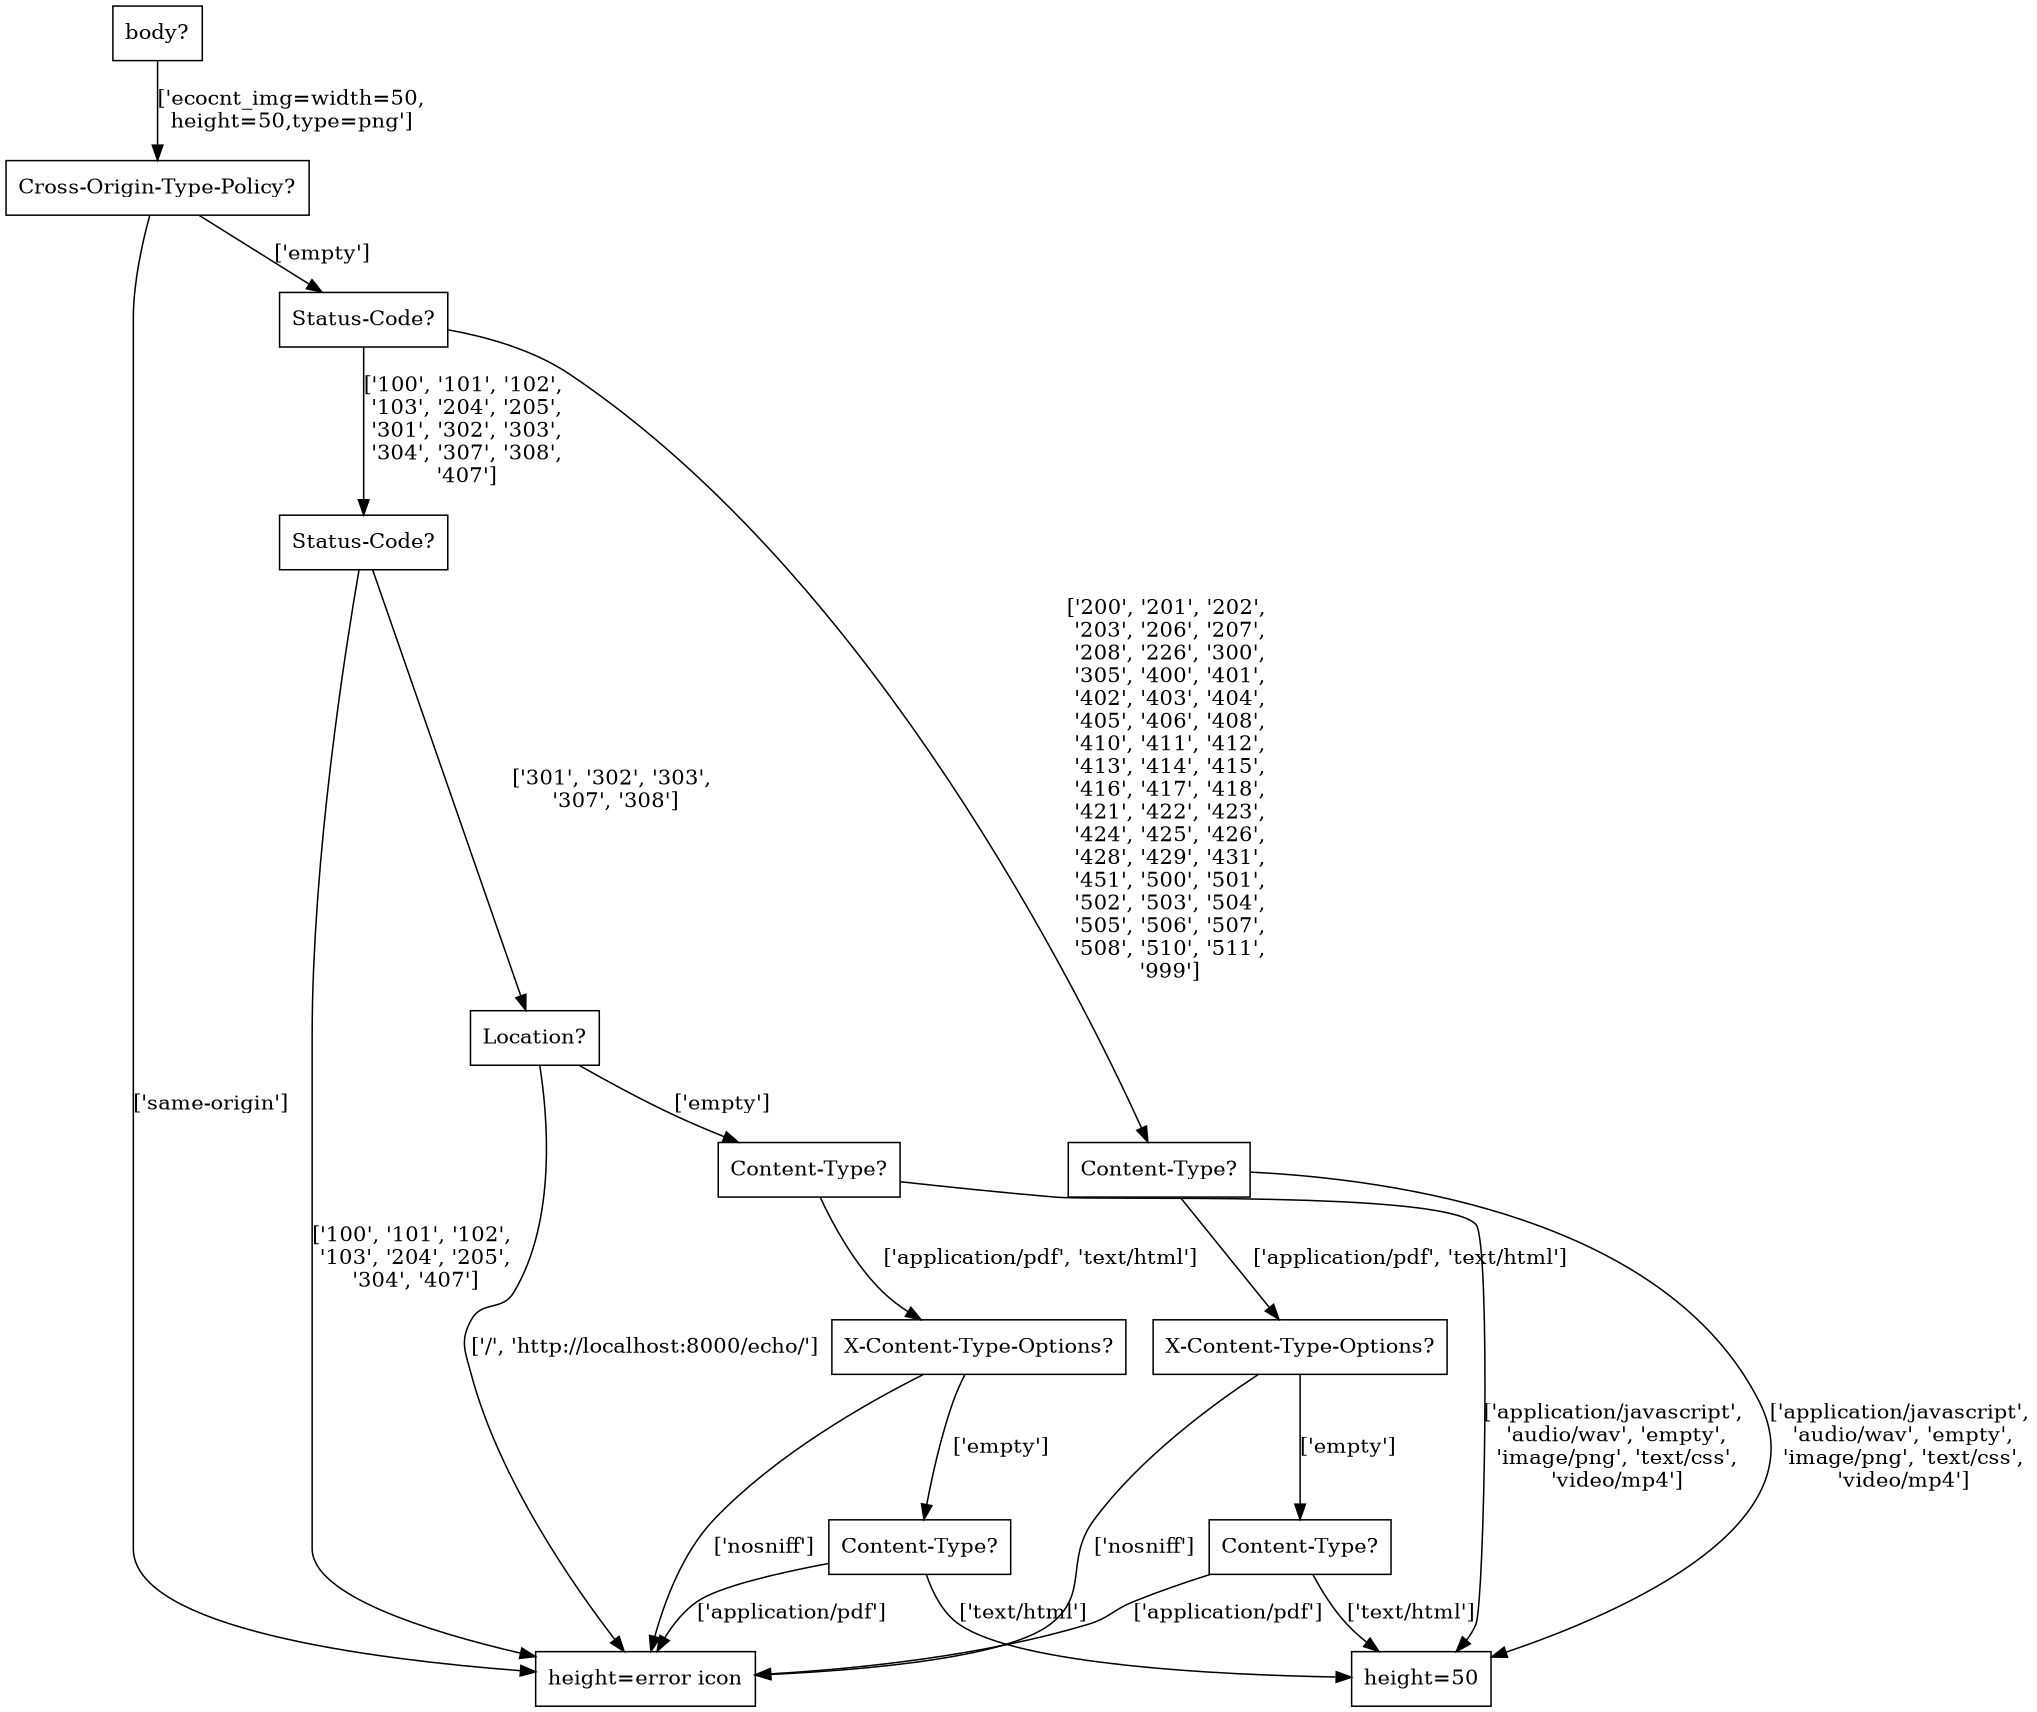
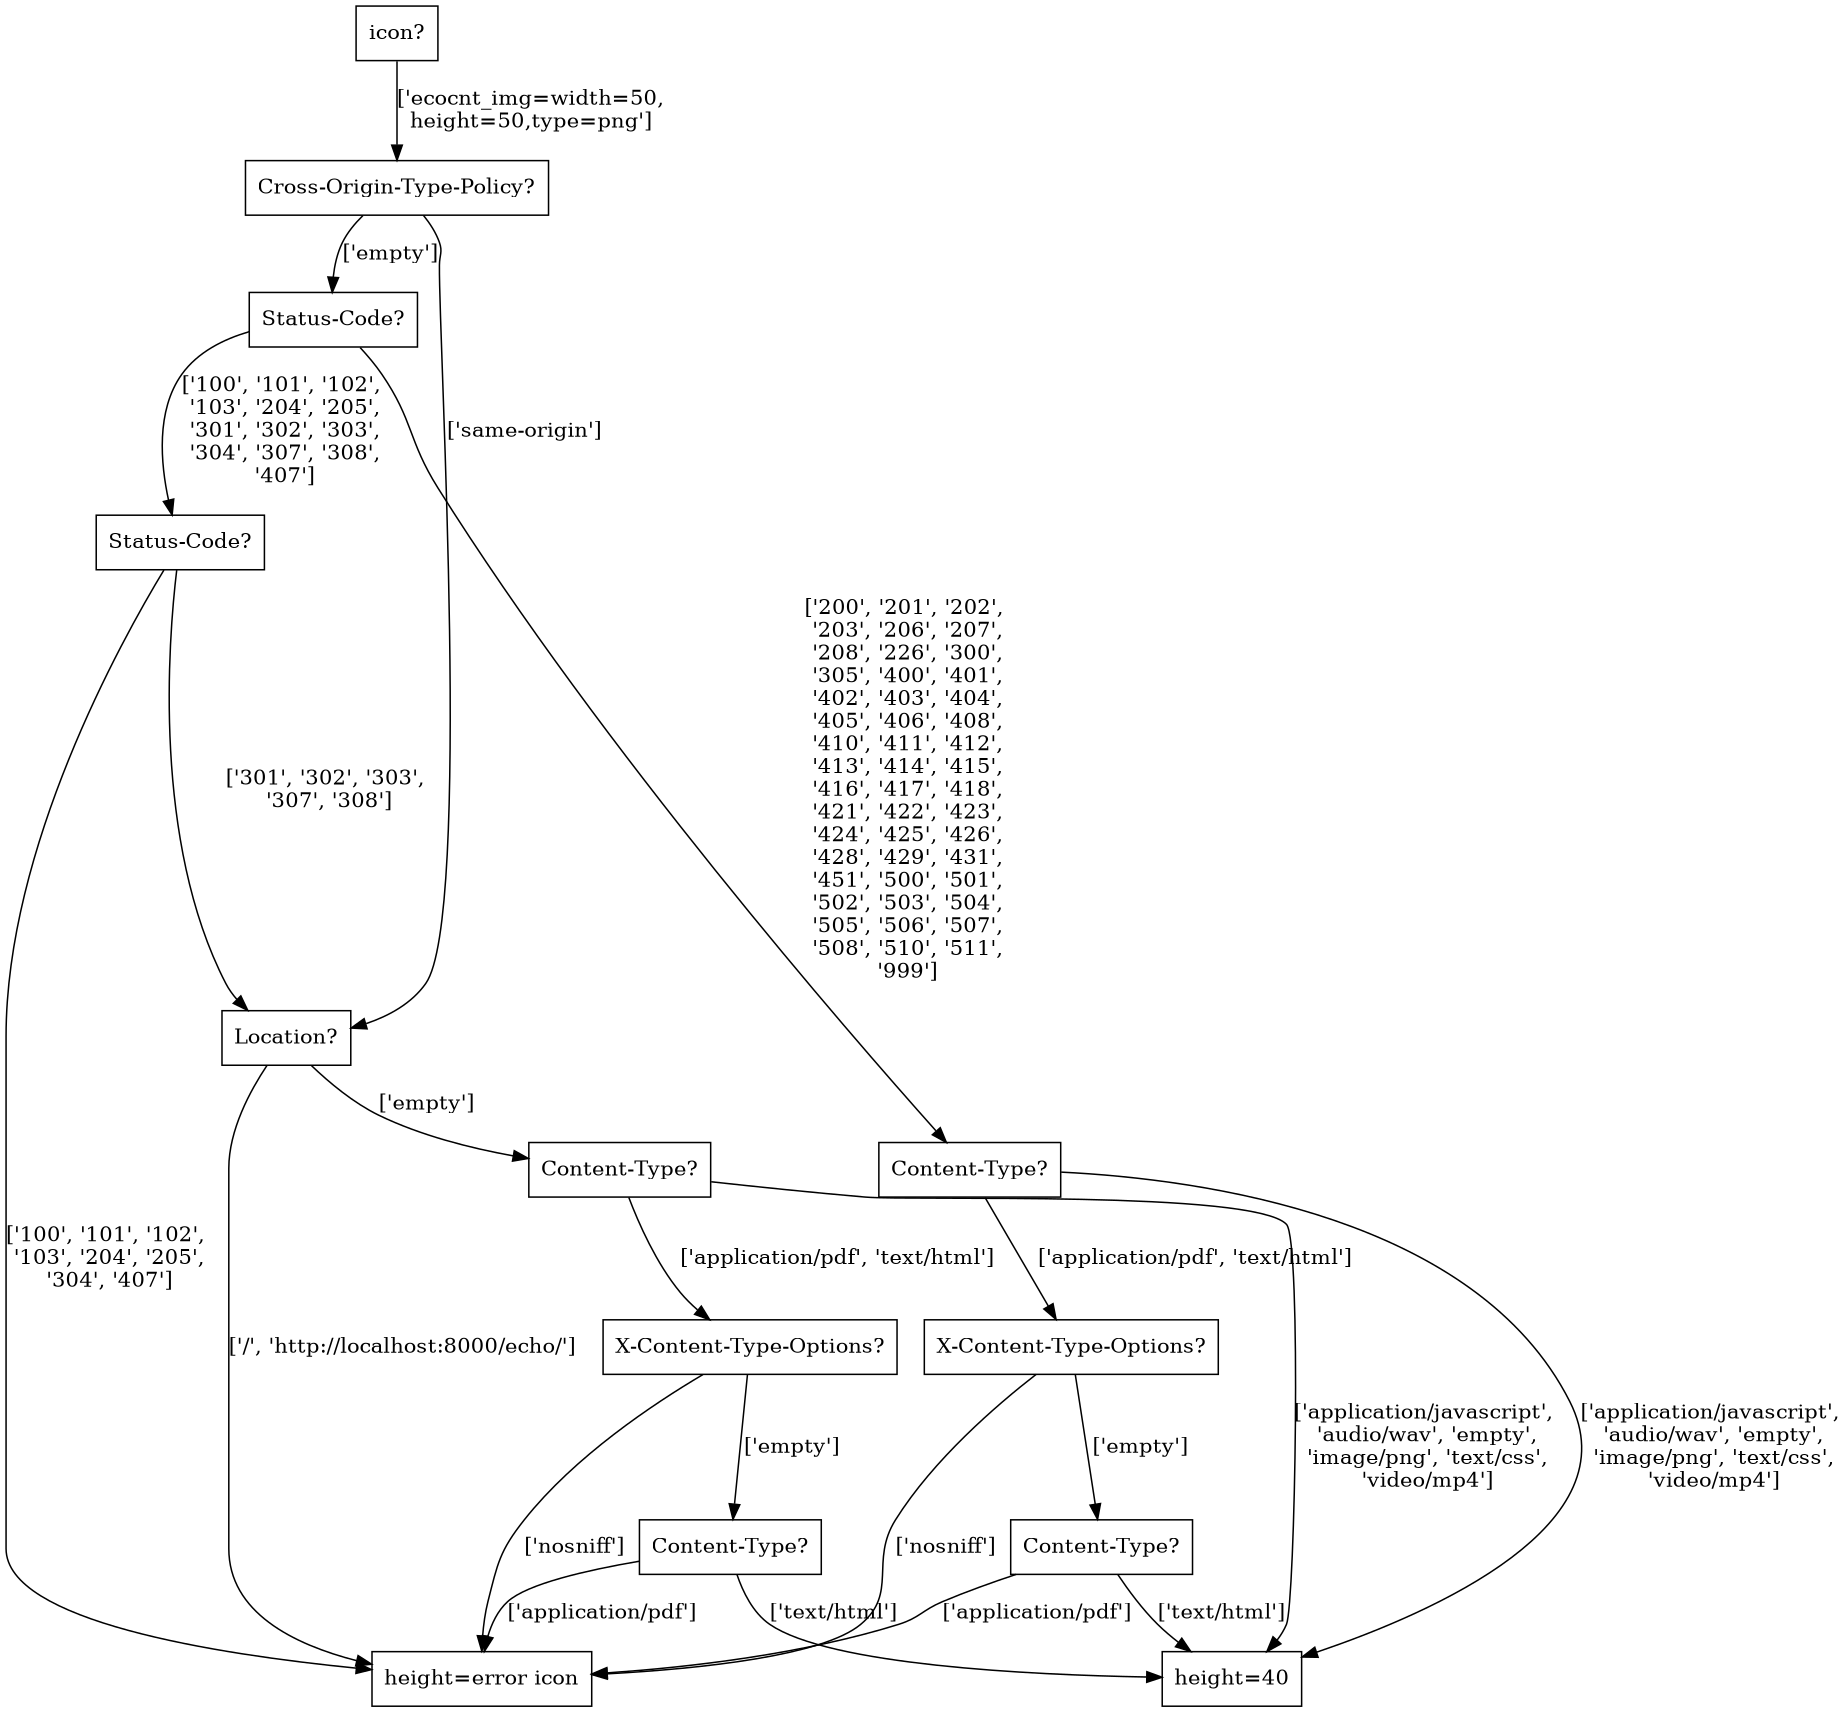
(158, 33) -> (397, 33)
(133, 1093) -> (450, 635)
(1421, 1679) -> (1232, 1679)
